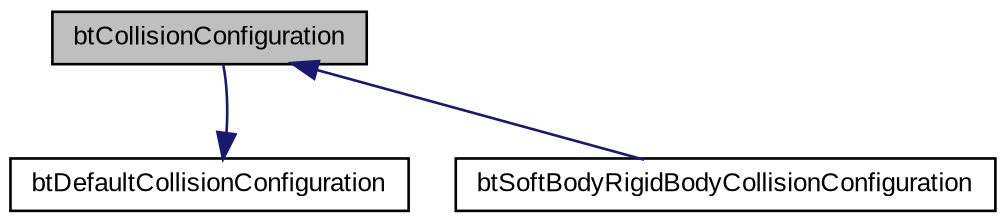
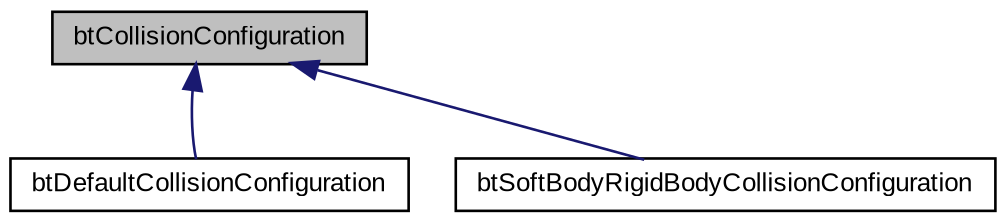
(227, 98) -> (192, 125)
